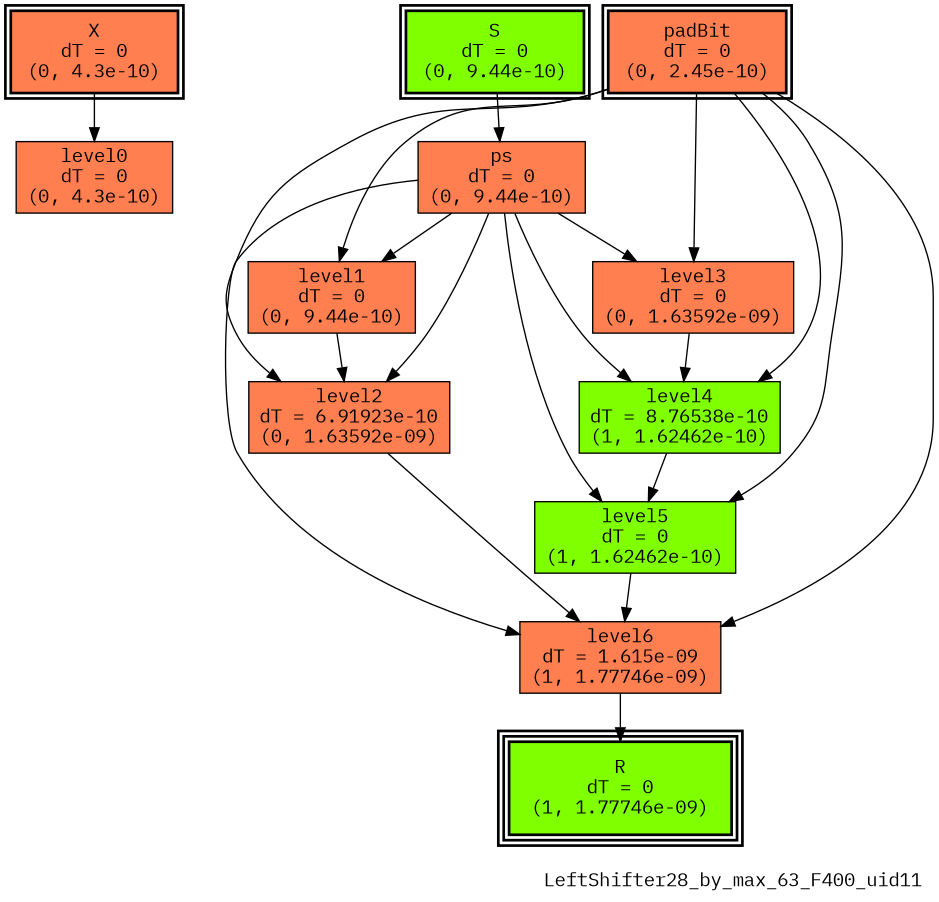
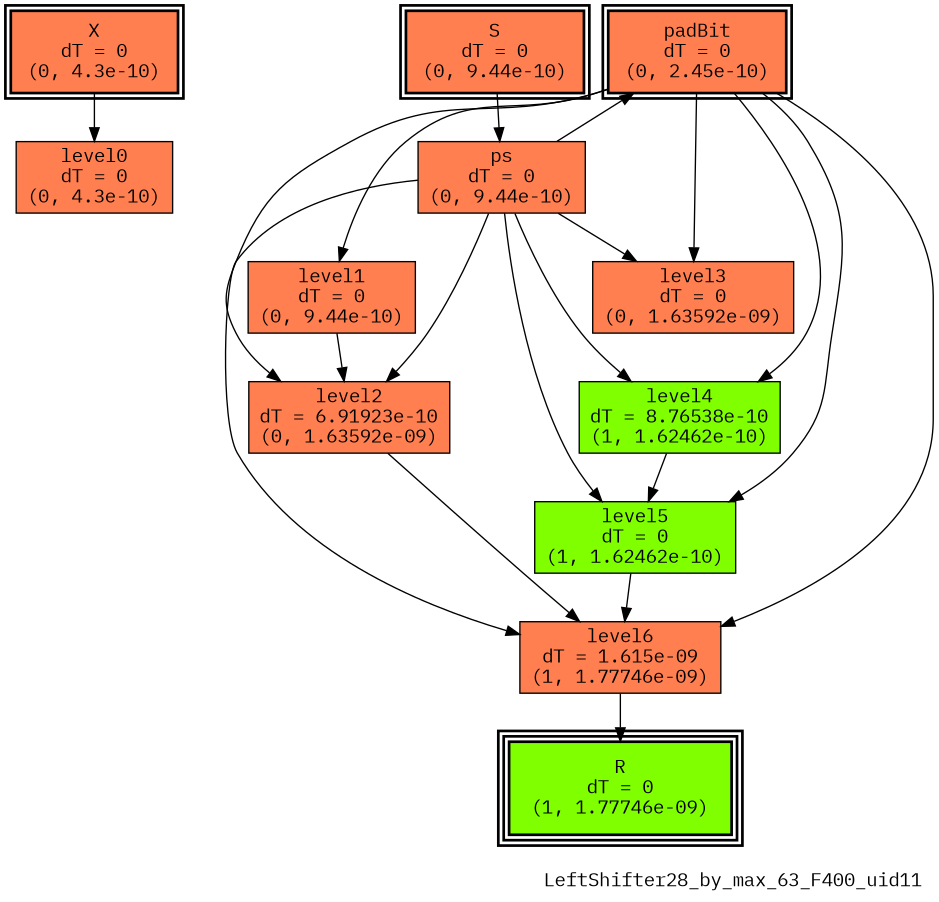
(495, 52) -> (495, 52)
(423, 233) -> (589, 121)
(687, 350) -> none
